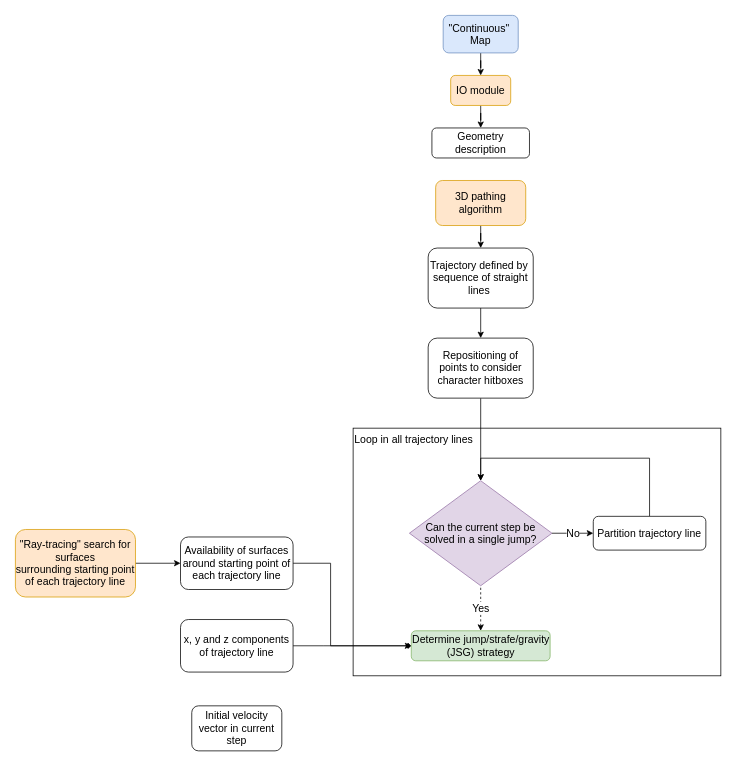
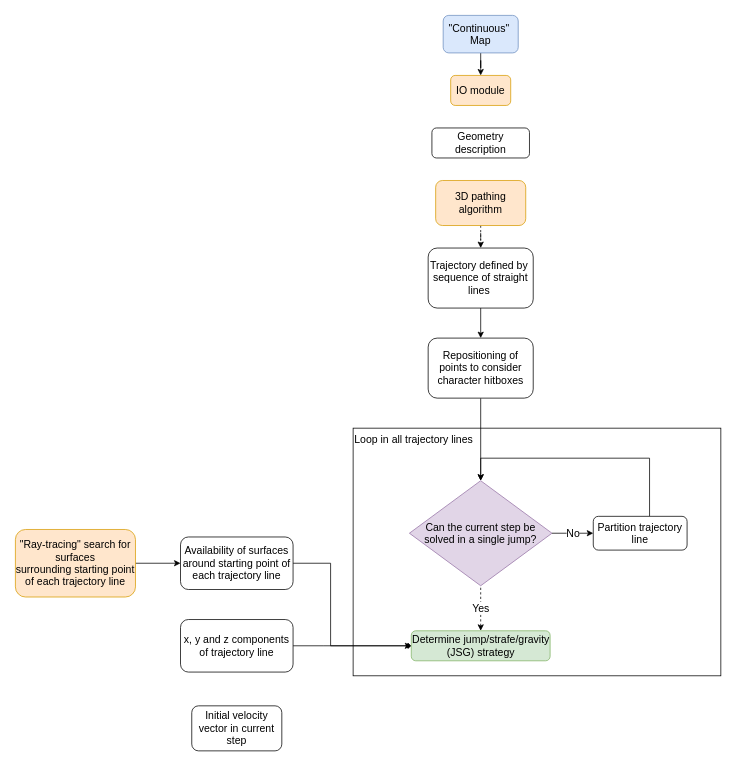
(480, 119) -> none
(480, 239) -> (480, 239)
(649, 533) -> (640, 533)
